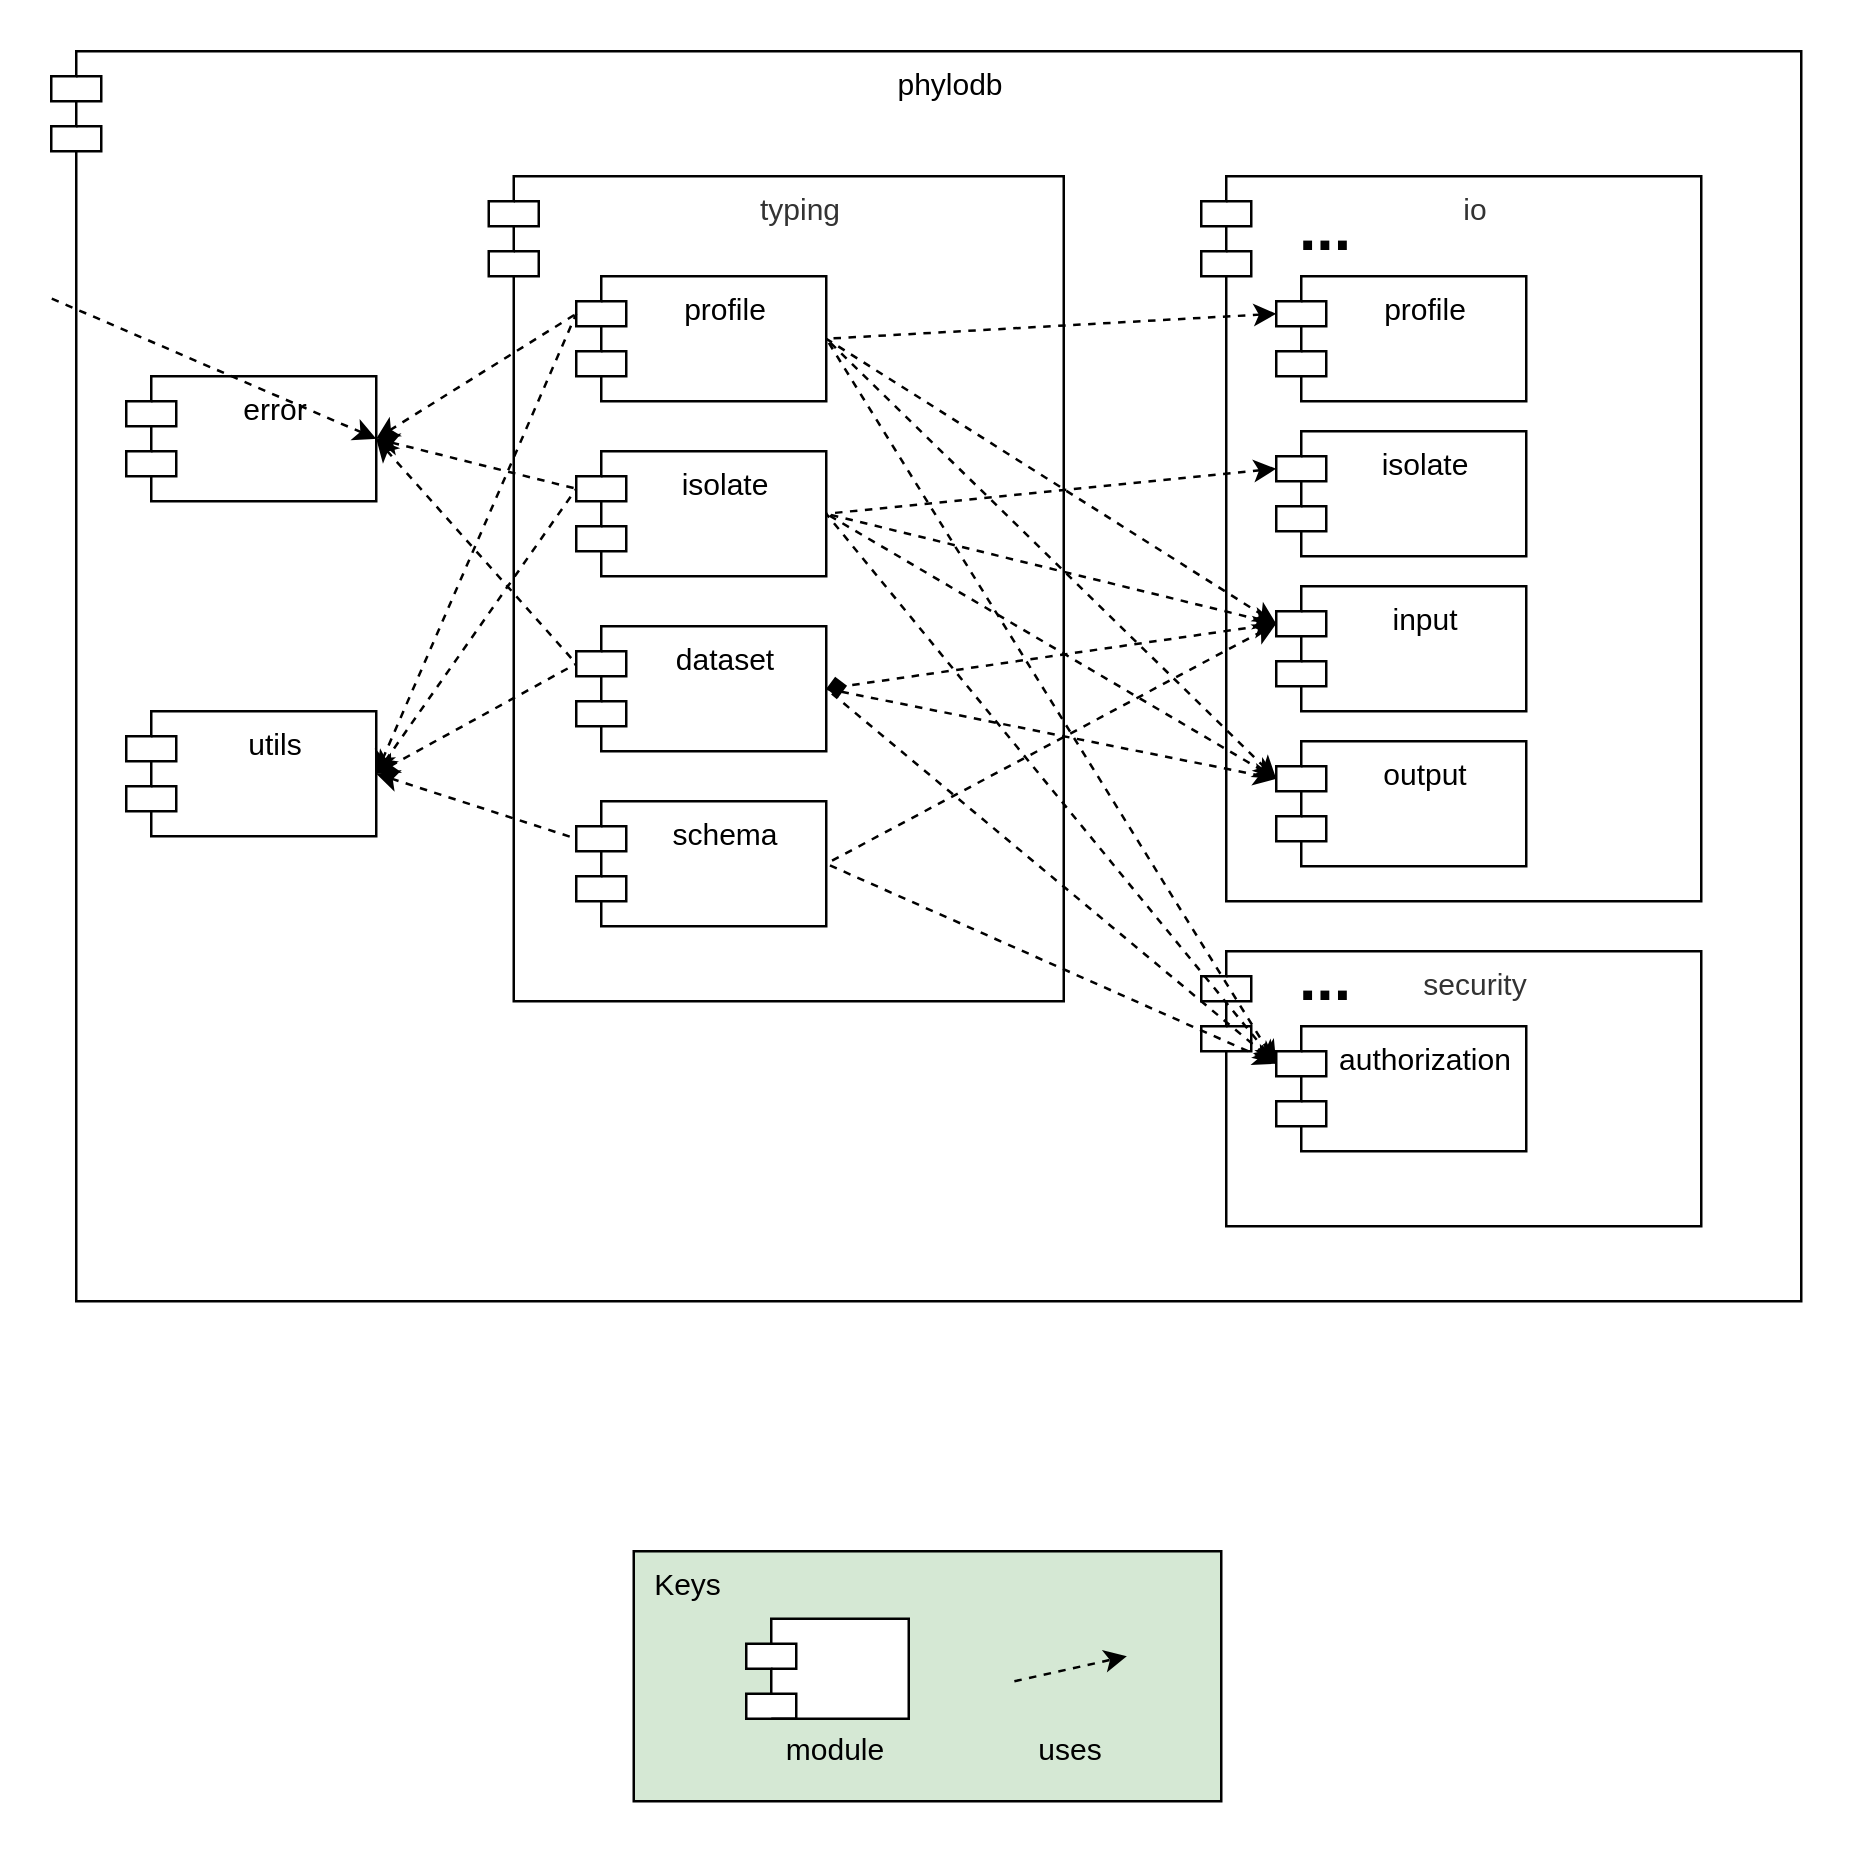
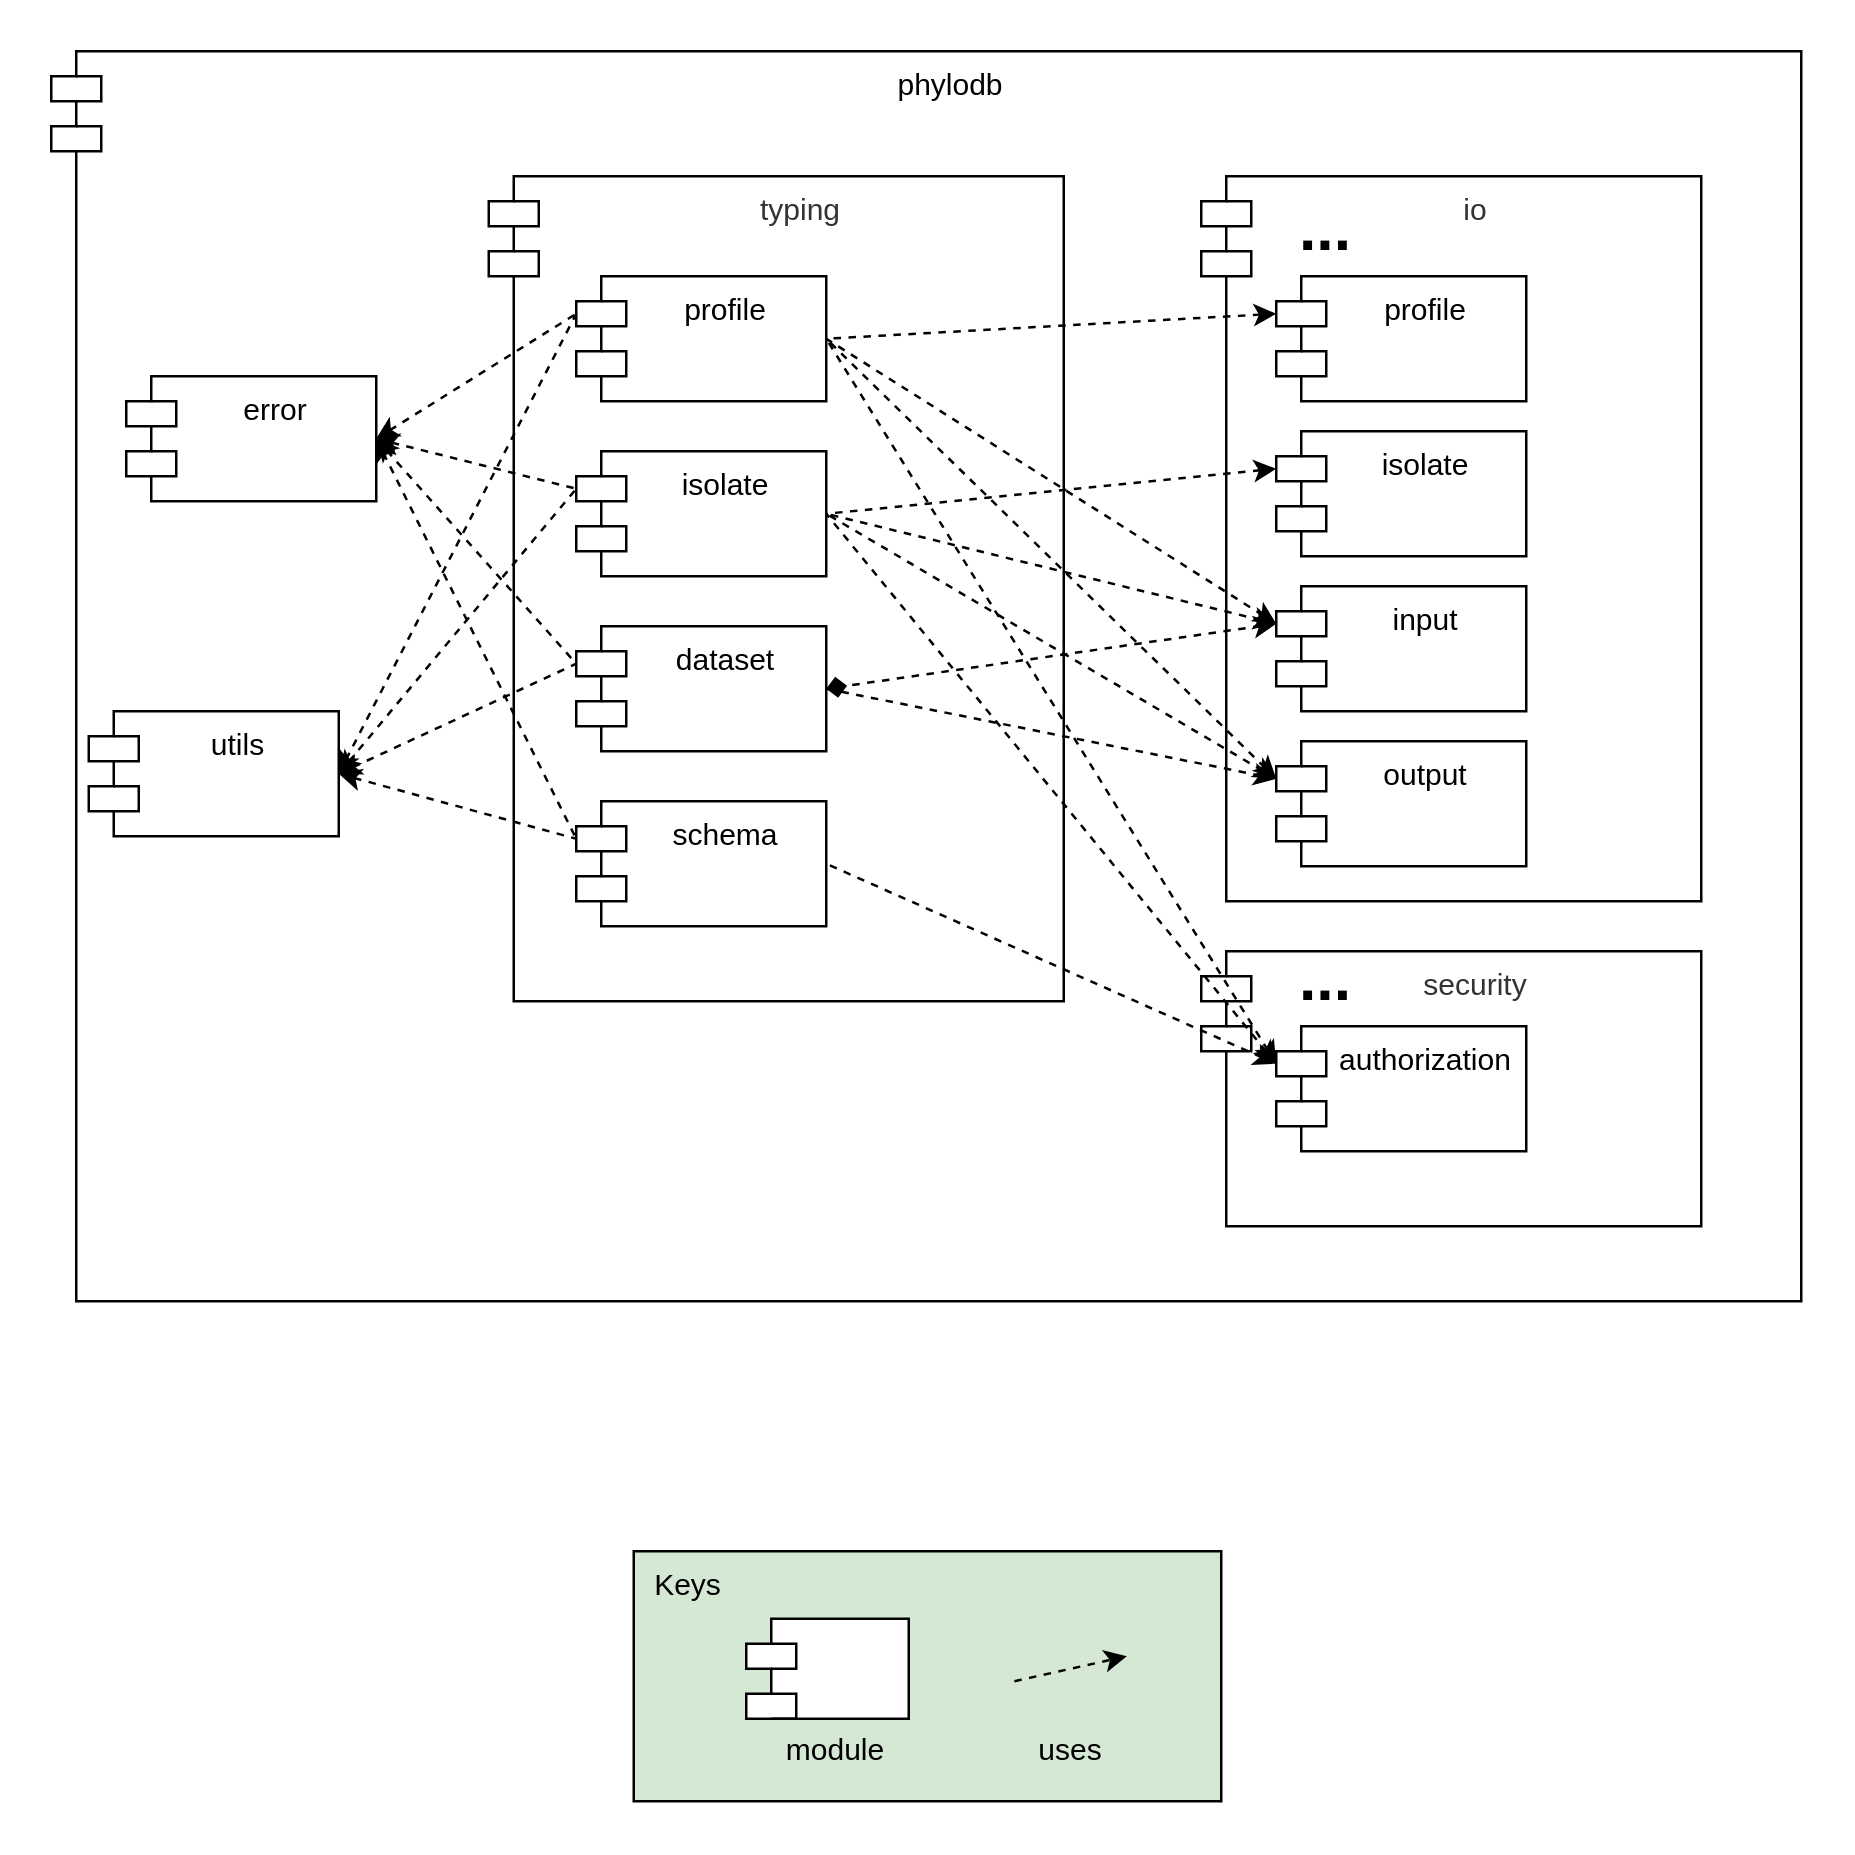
(152, 342) -> (545, 776)
(251, 774) -> (214, 774)
(891, 829) -> none
(1132, 944) -> none
